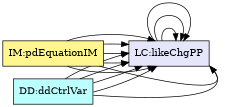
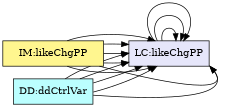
(53, 54) -> (53, 54)
